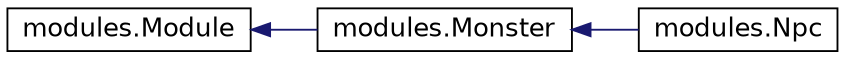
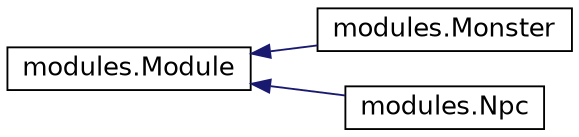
(615, 30) -> (308, 91)
